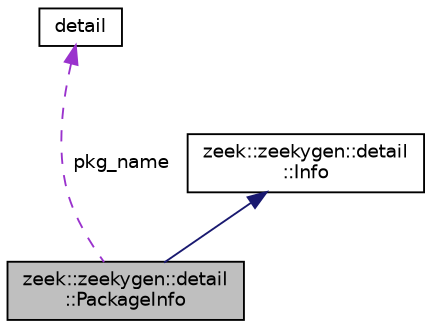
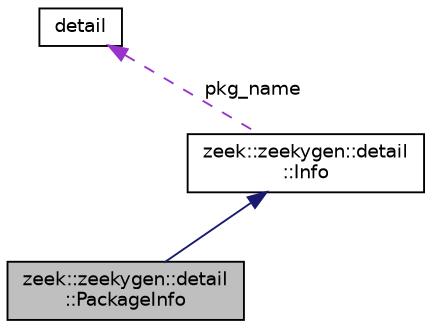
(63, 167) -> (193, 95)
